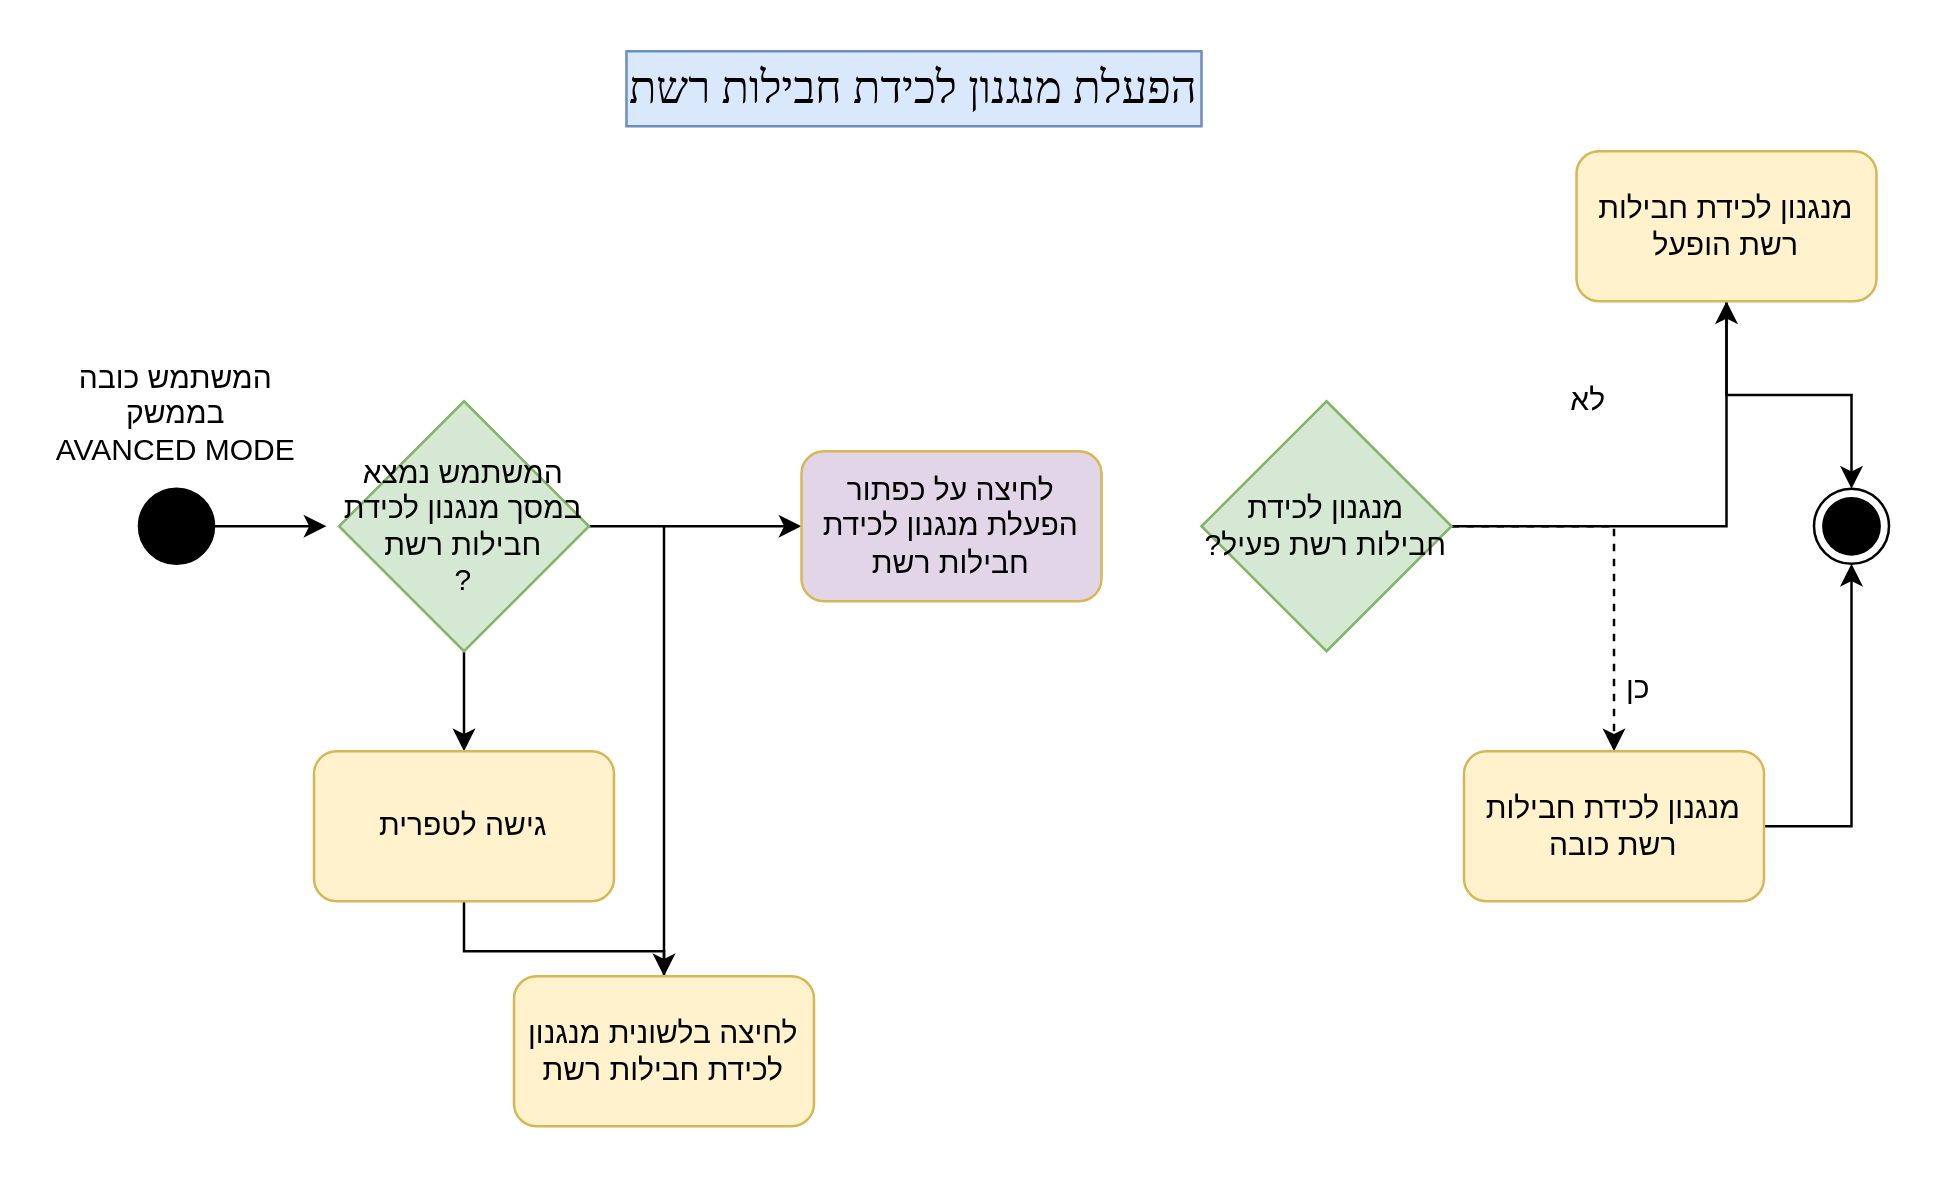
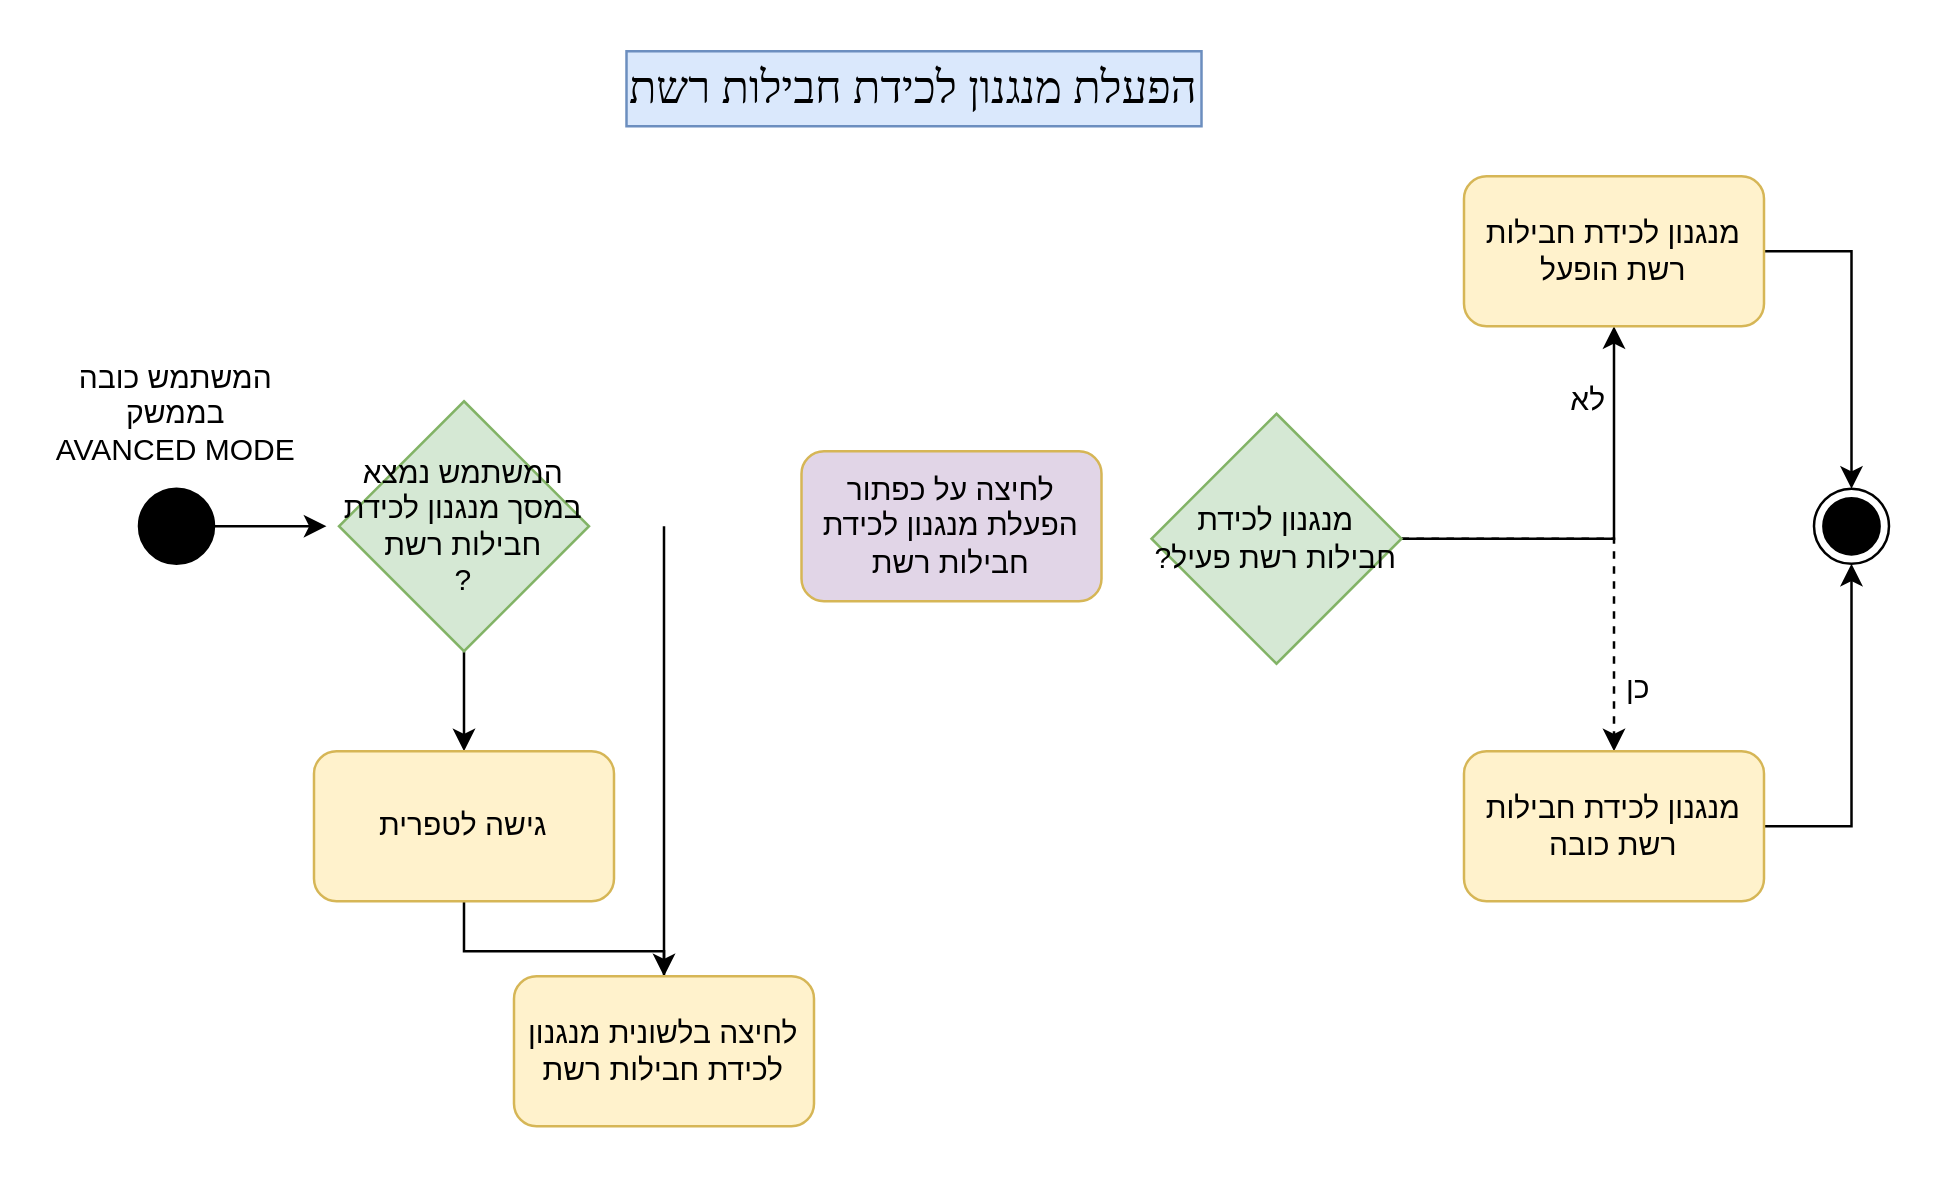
(1726, 226) -> (1614, 251)
(726, 526) -> none
(1326, 526) -> (1276, 539)
